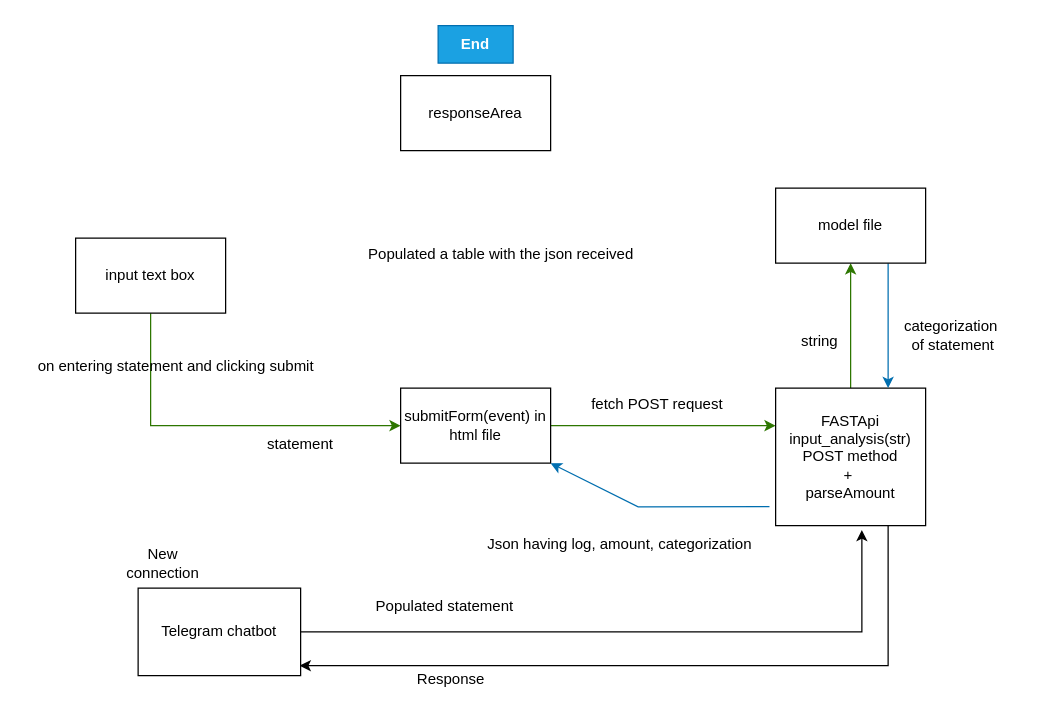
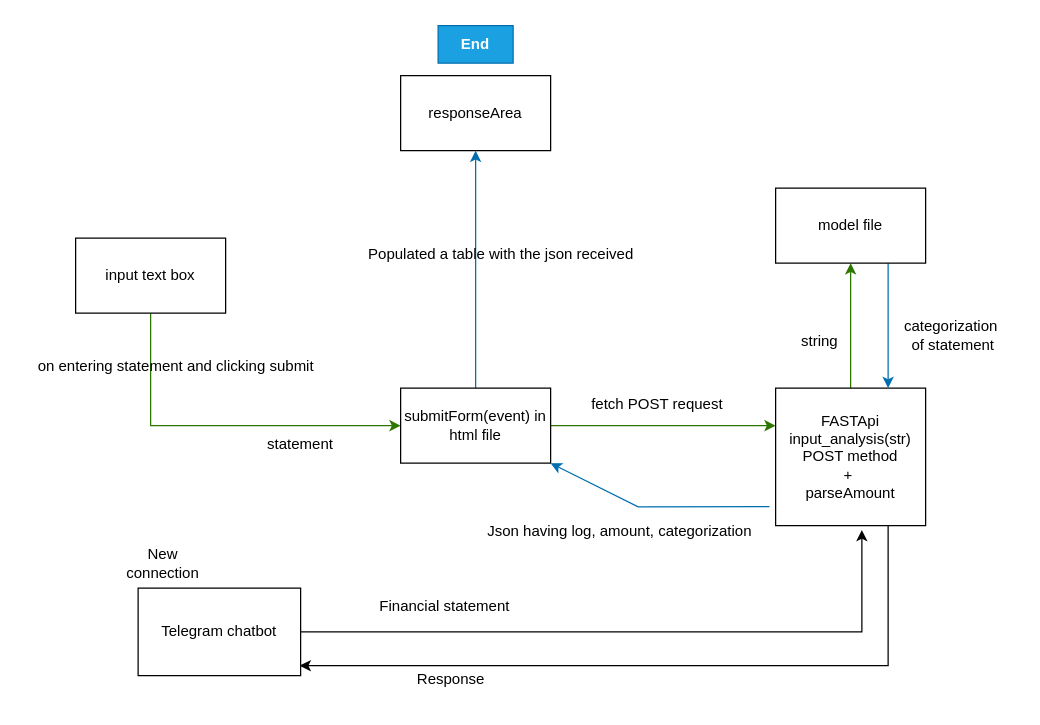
none -> (476, 323)
(619, 544) -> (619, 532)
(445, 607) -> (445, 607)
